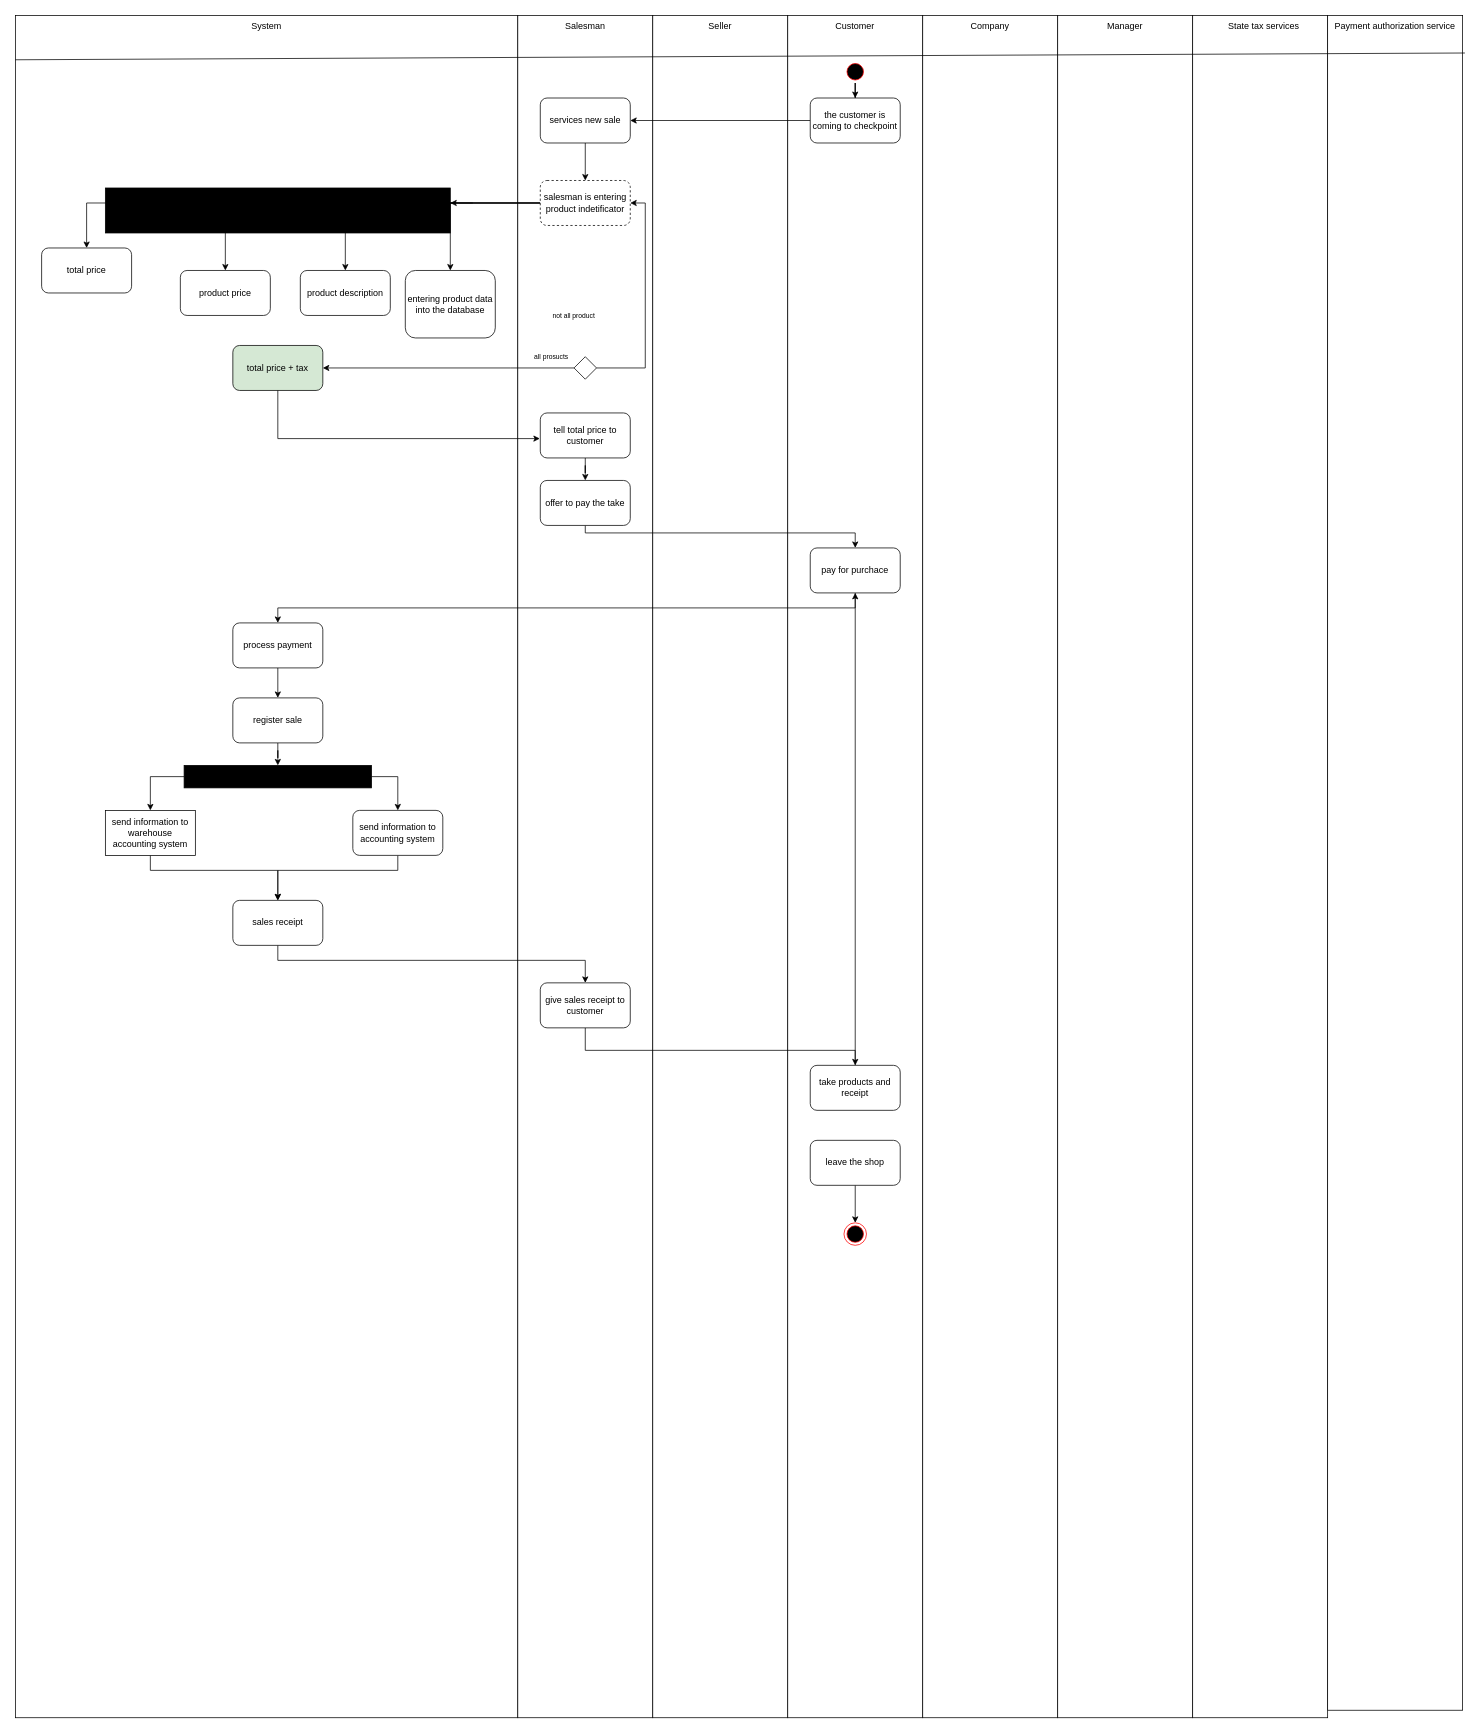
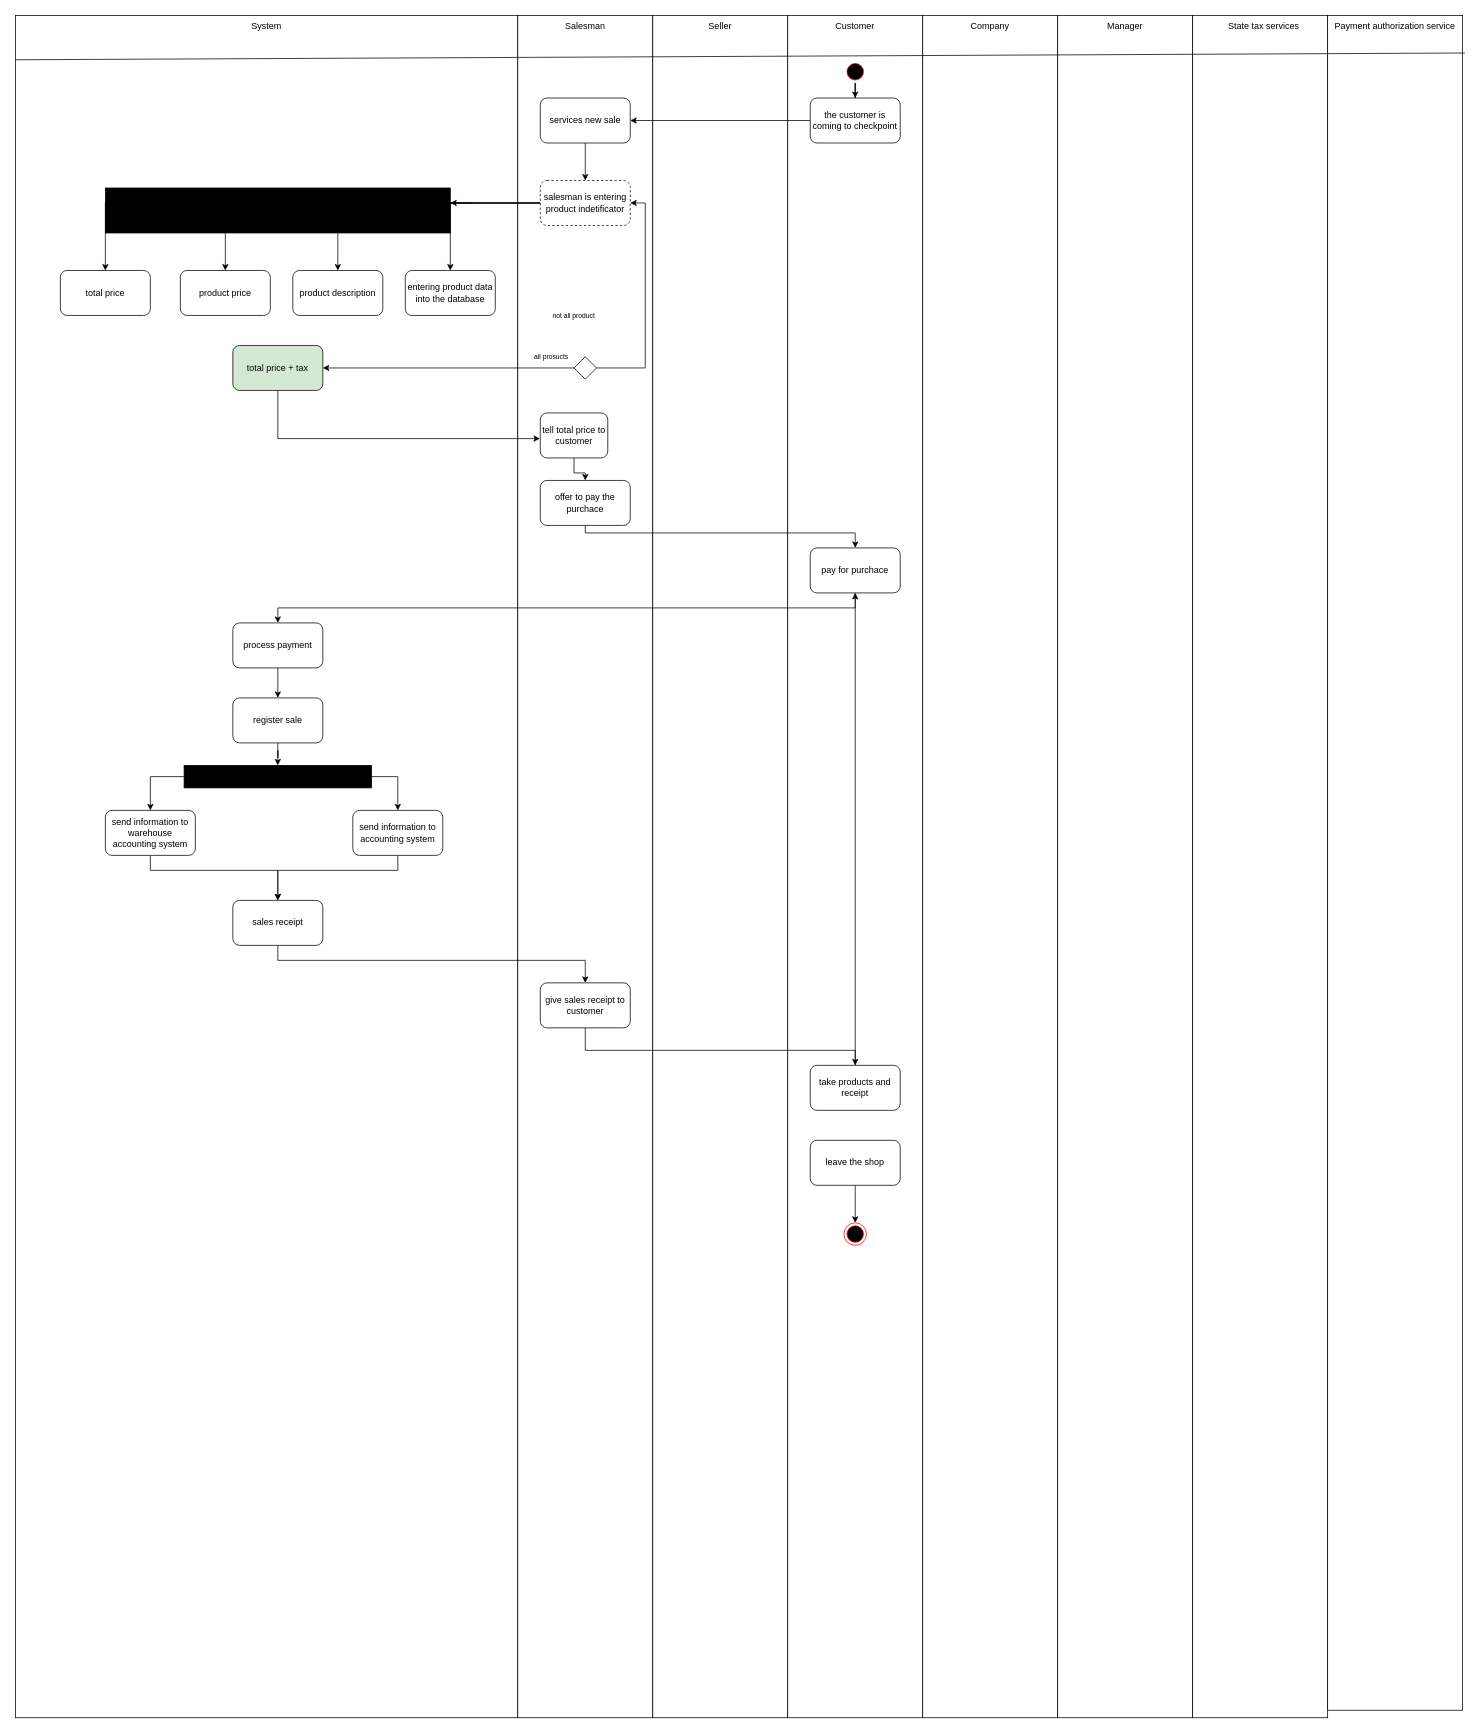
(87, 270) -> (105, 293)
(345, 293) -> (338, 293)
(450, 304) -> (450, 293)
(585, 435) -> (574, 435)
(585, 503) -> (585, 503)
(150, 833) -> (150, 833)
